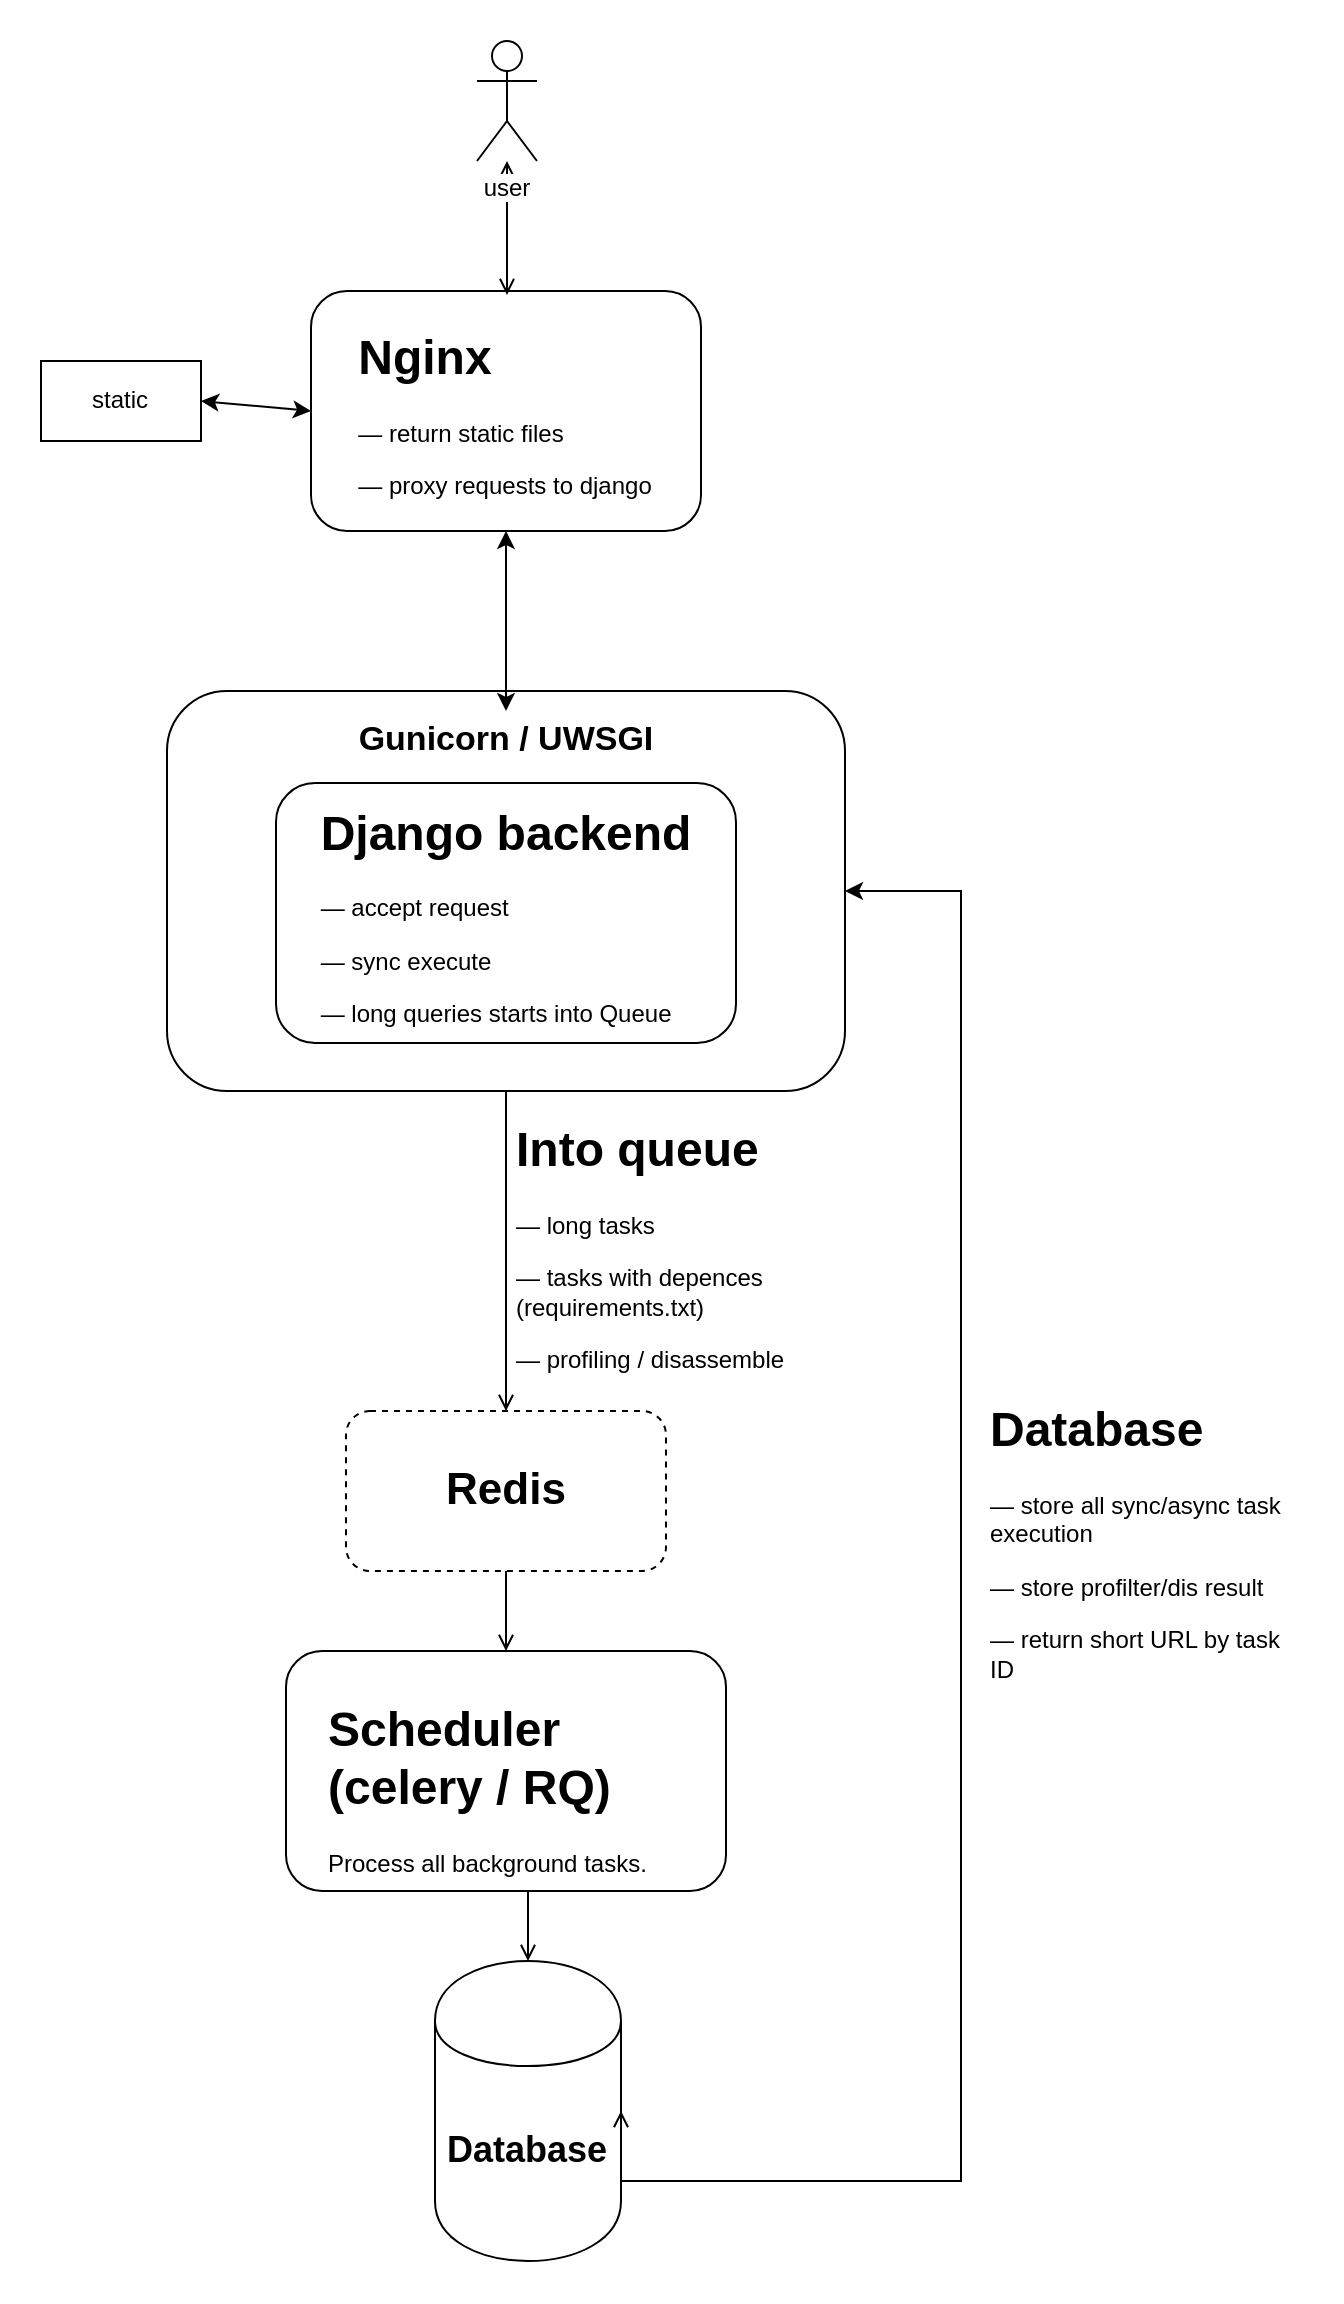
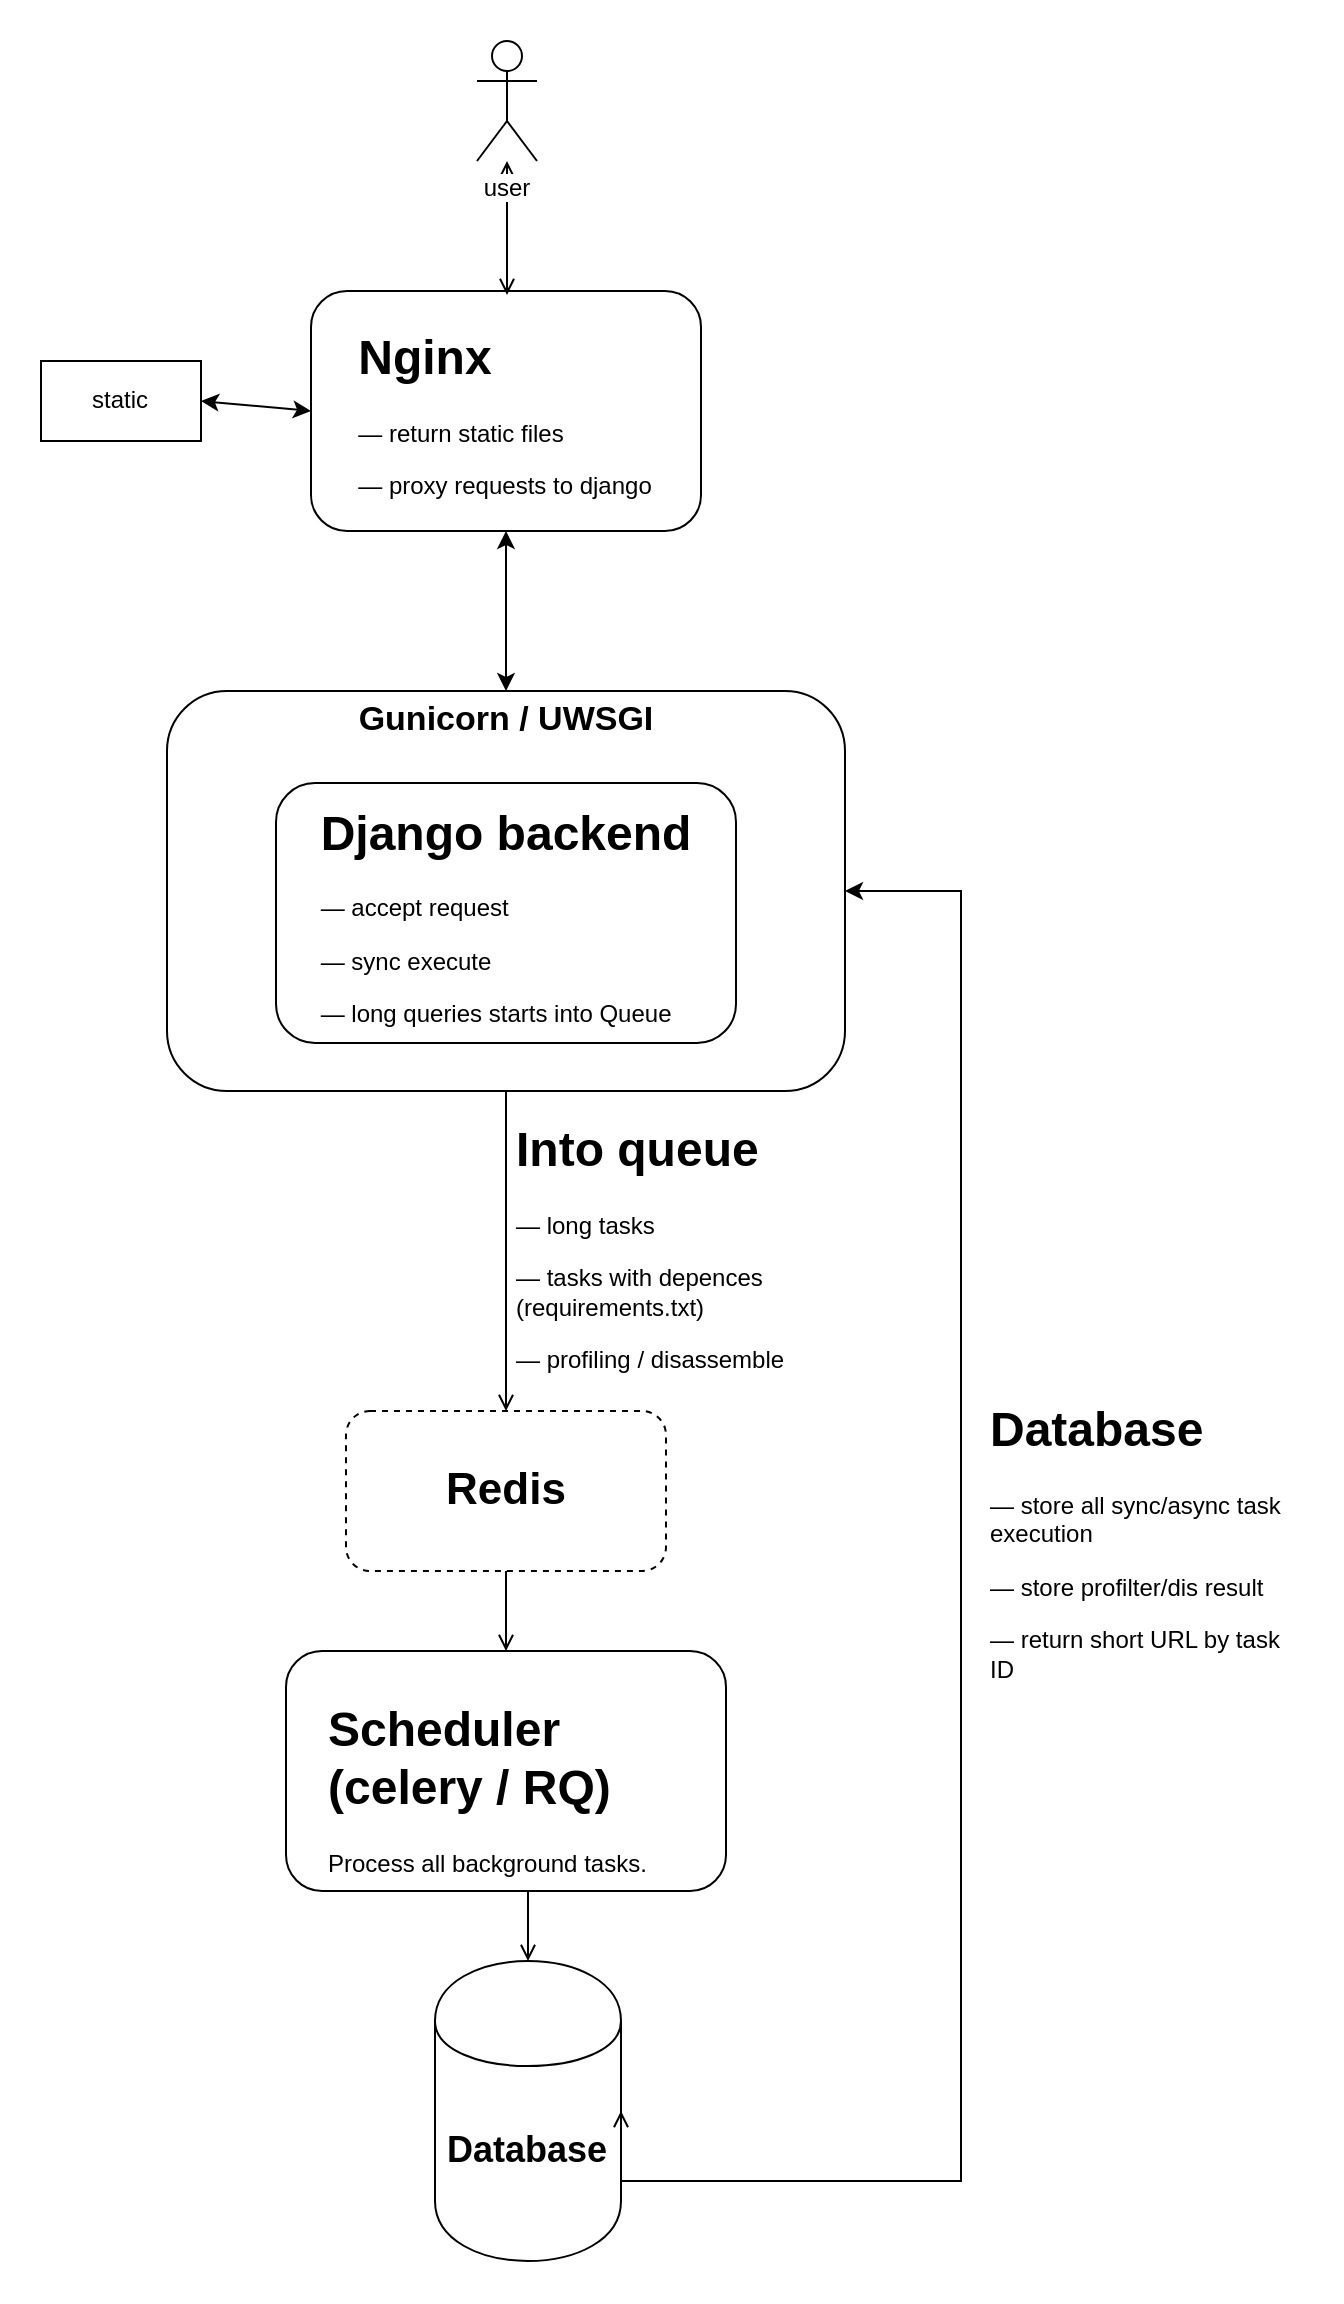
(506, 741) -> (506, 721)
